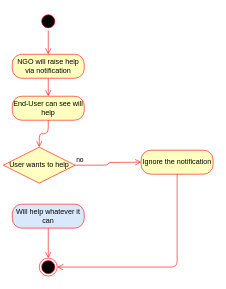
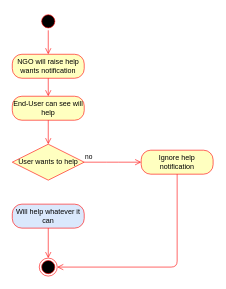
(48, 66) -> (48, 66)
(177, 162) -> (177, 162)
(39, 165) -> (48, 162)
